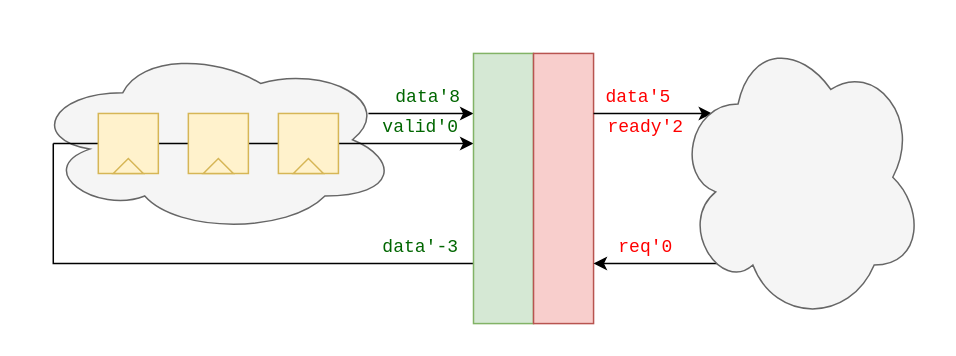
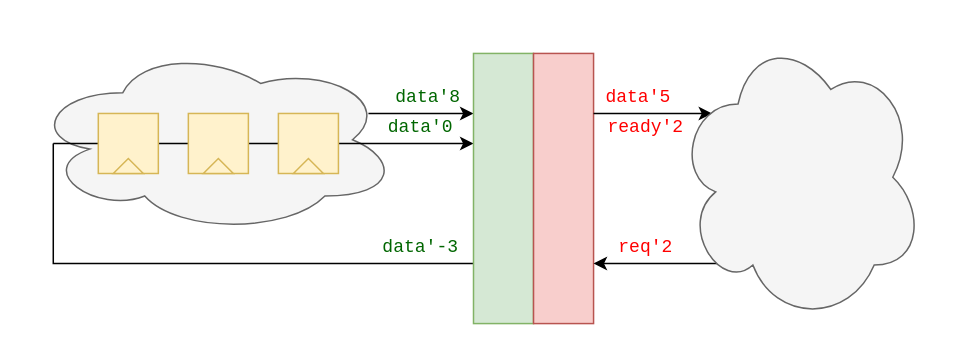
(421, 128) -> (421, 128)
(646, 248) -> (646, 248)
